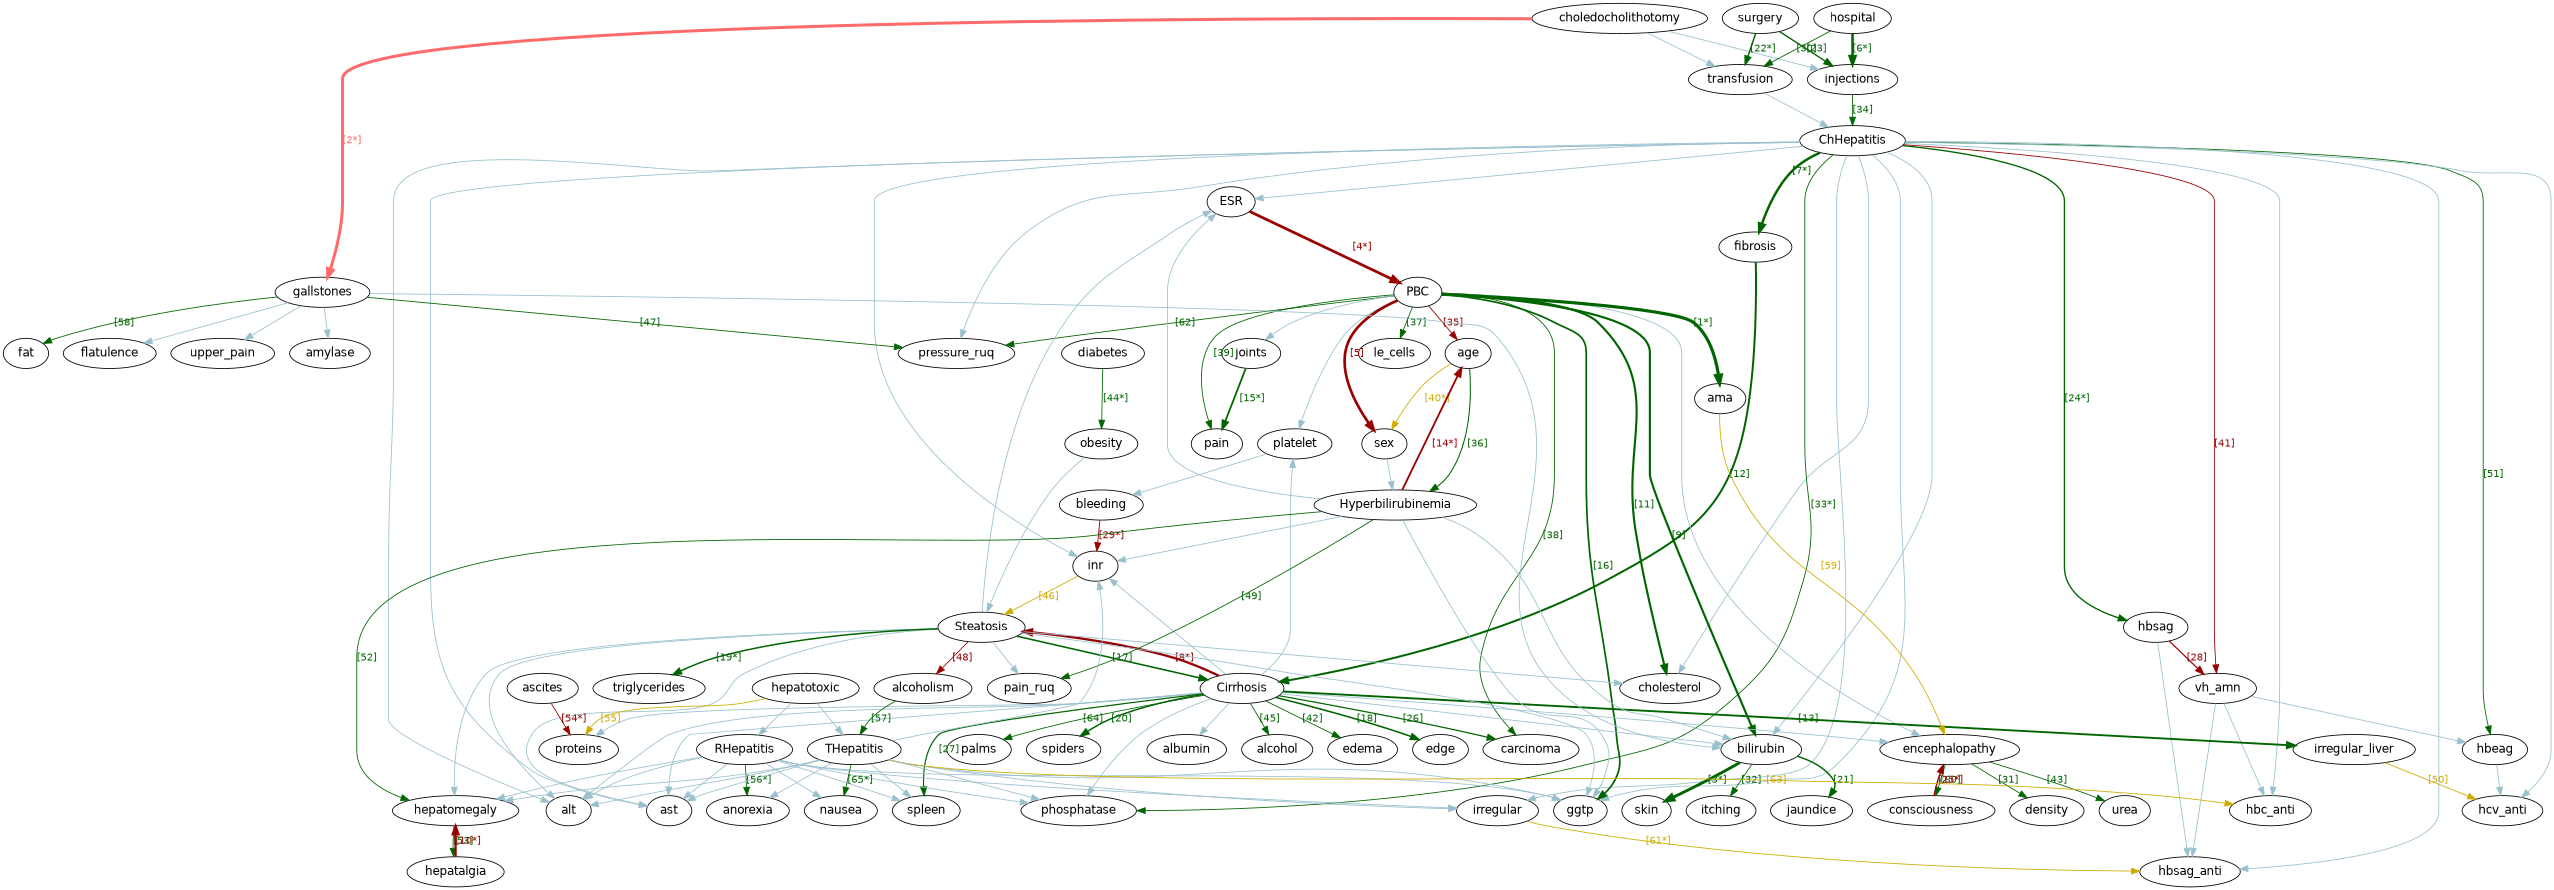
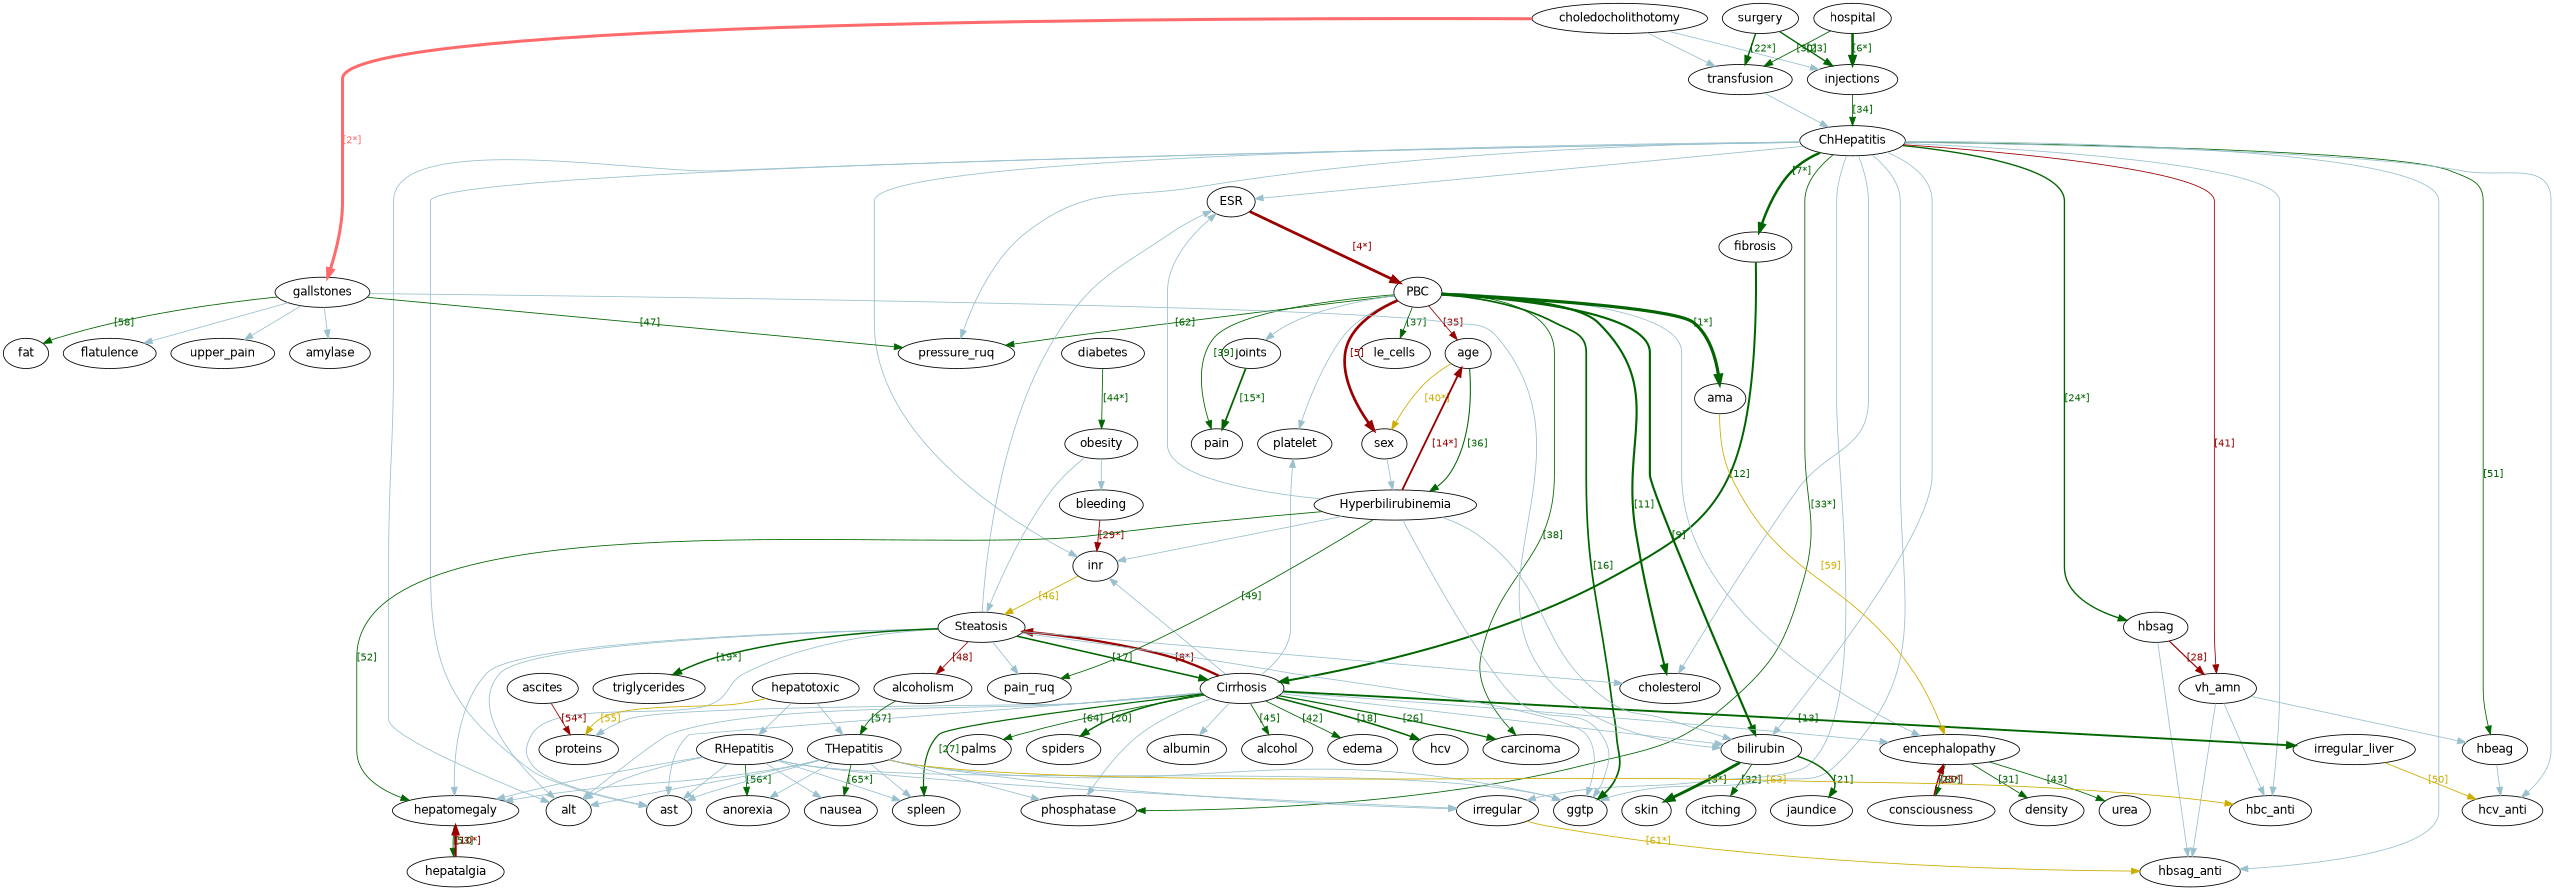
(1210, 471) -> (1101, 470)
(1085, 695) -> none
(1440, 750) -> (1440, 750)
(905, 784) -> none
